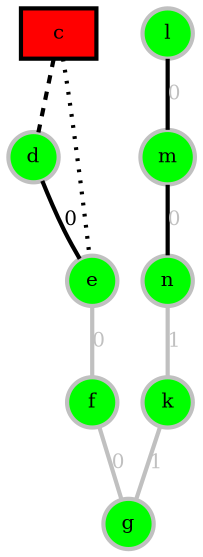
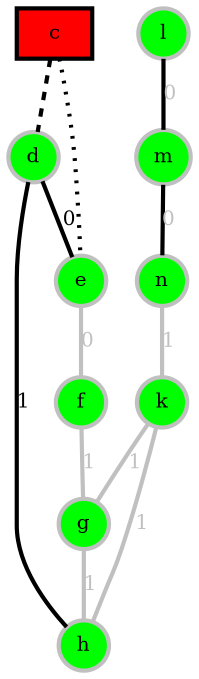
(119, 463) -> (89, 463)
none -> (84, 646)
